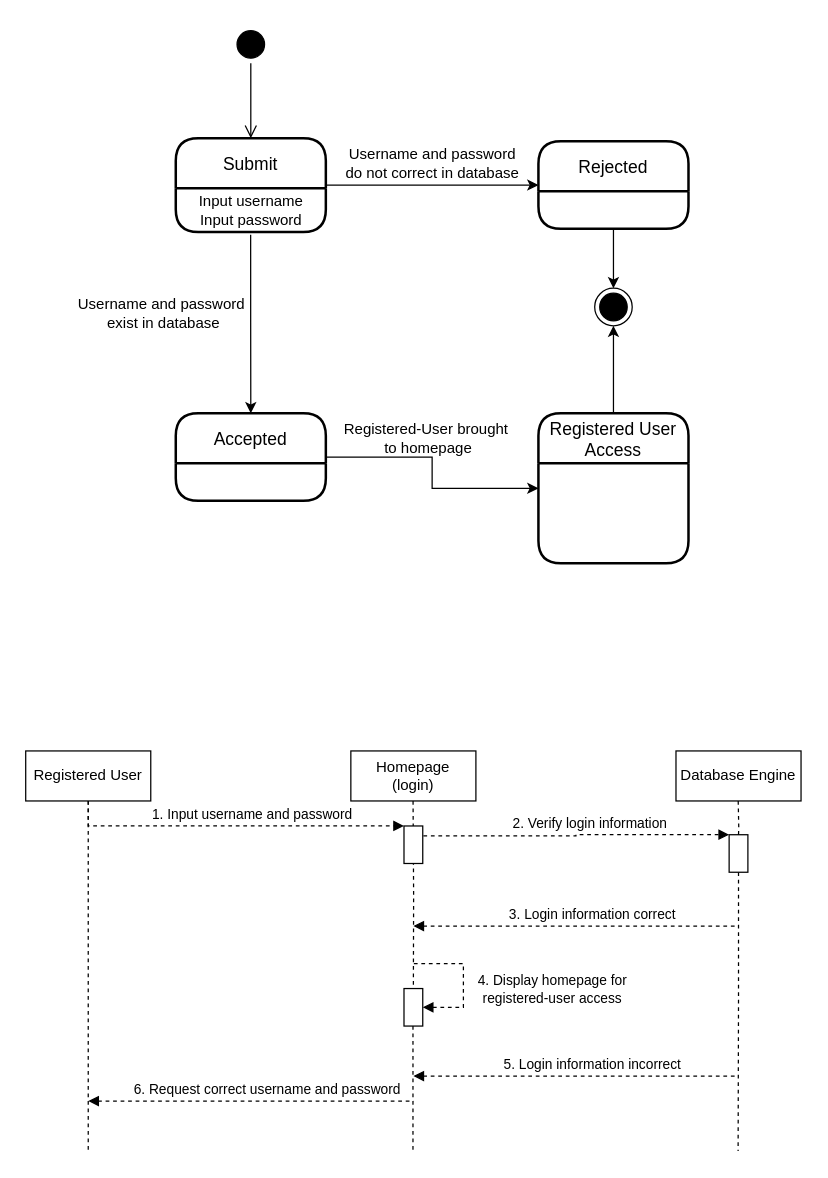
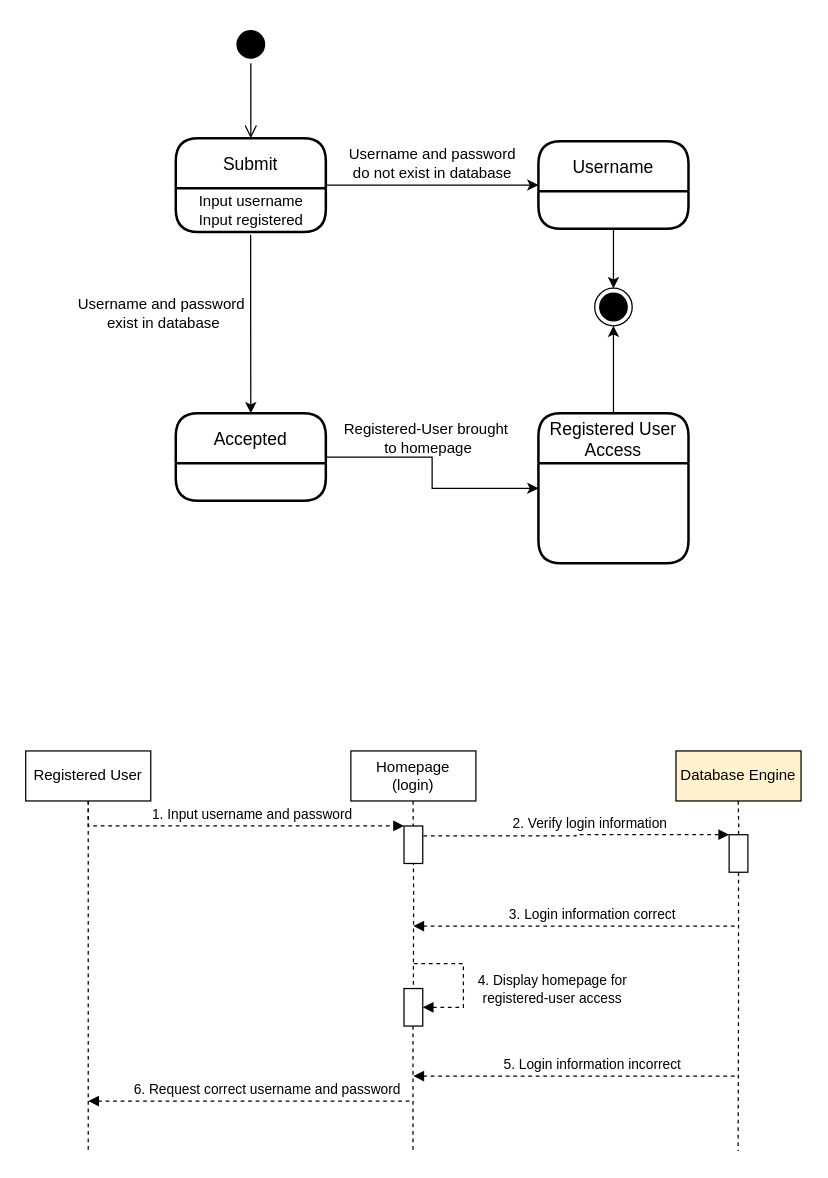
(433, 163) -> (433, 163)
(613, 167) -> (613, 167)
(251, 211) -> (251, 211)
(738, 776) -> (738, 776)
